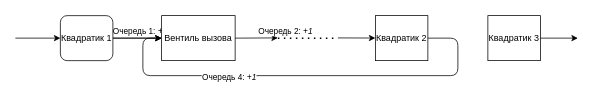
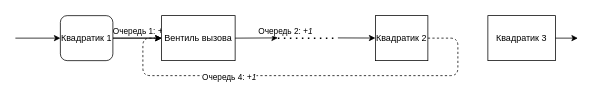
(514, 38) -> (522, 38)
(385, 75) -> (385, 75)
